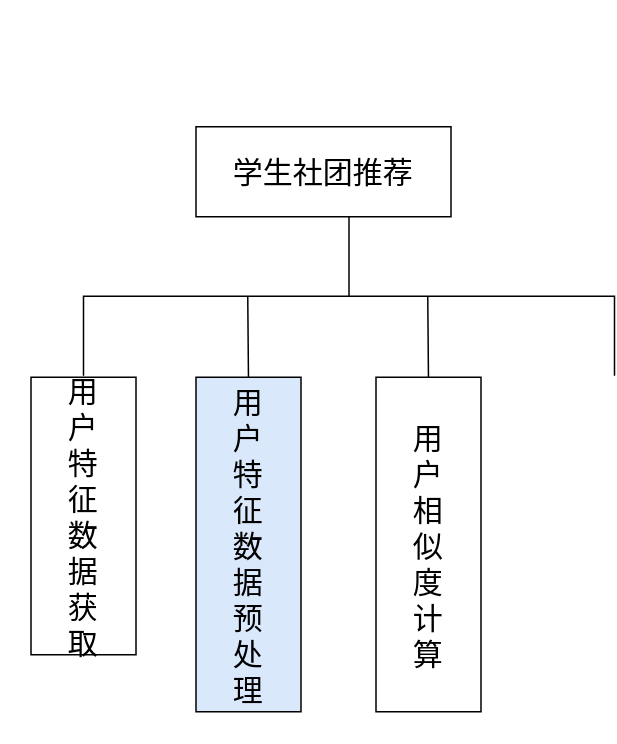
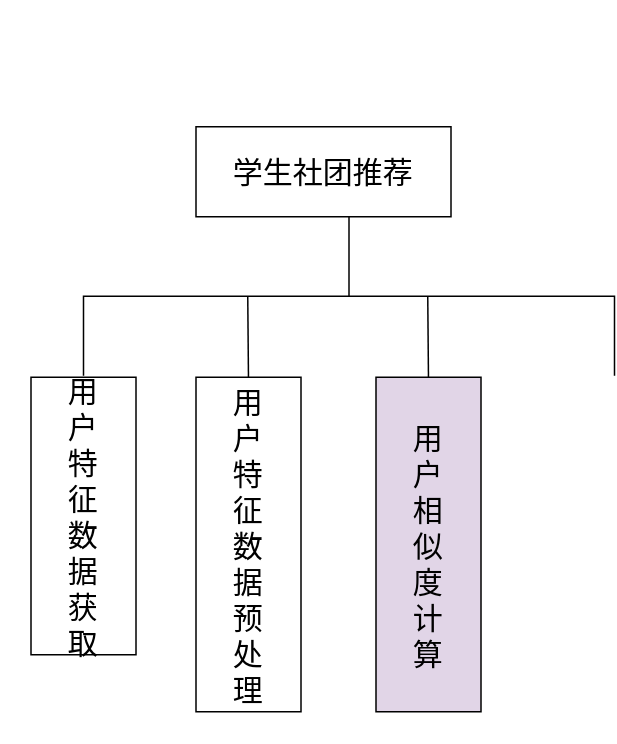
(248, 545) -> (248, 545)
(428, 545) -> (428, 545)
